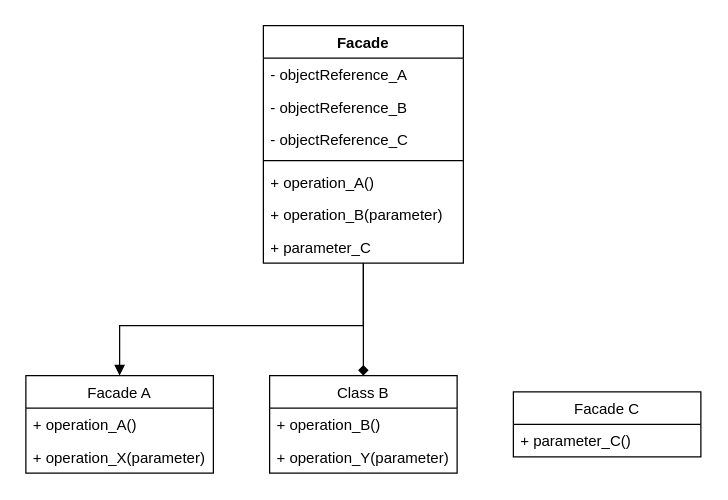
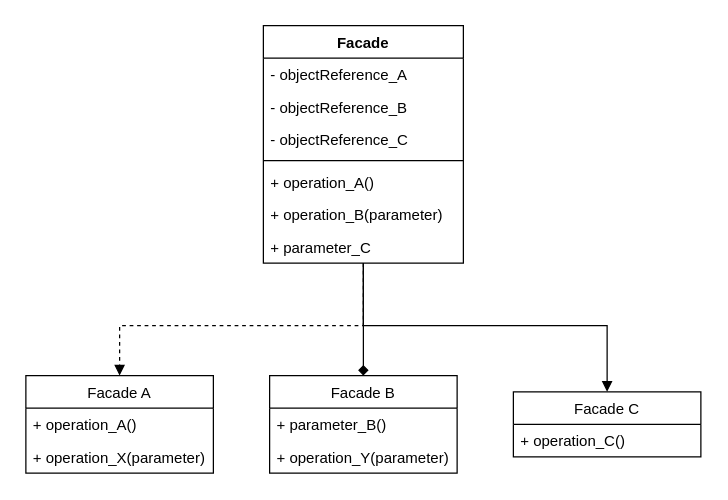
(221, 326) -> (221, 326)
none -> (515, 326)
(363, 393) -> (363, 393)
(335, 425) -> (337, 425)
(581, 441) -> (579, 441)
